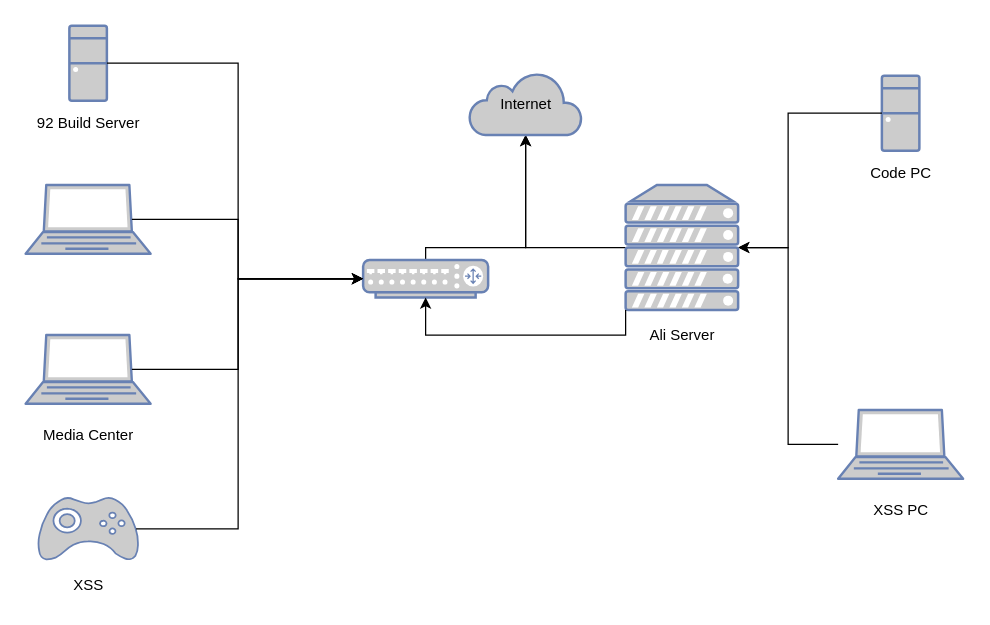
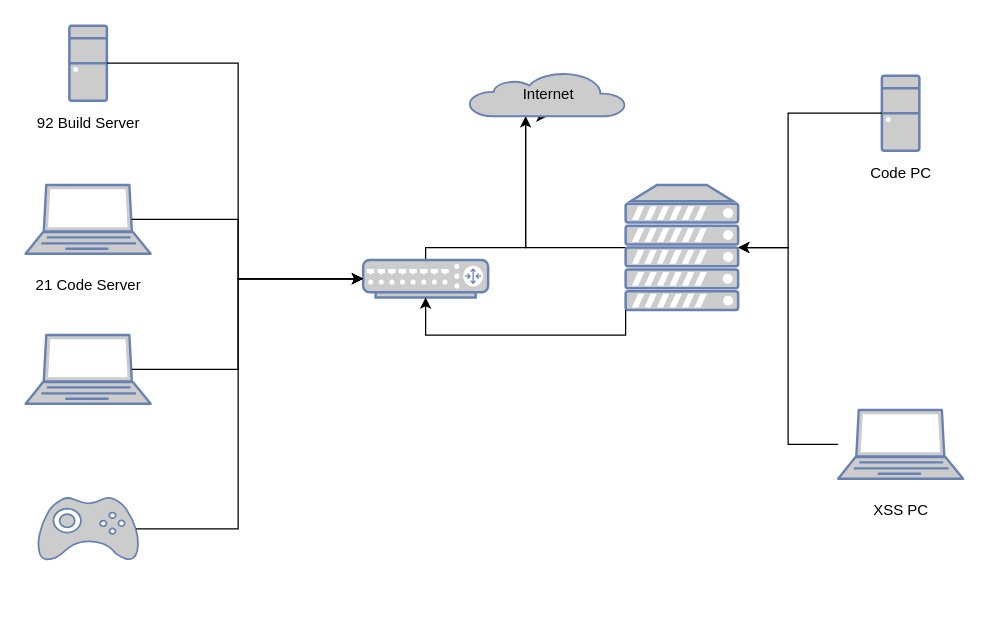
(526, 104) -> (548, 94)
none -> (88, 285)
(682, 335) -> none
(88, 435) -> none
(88, 585) -> none
